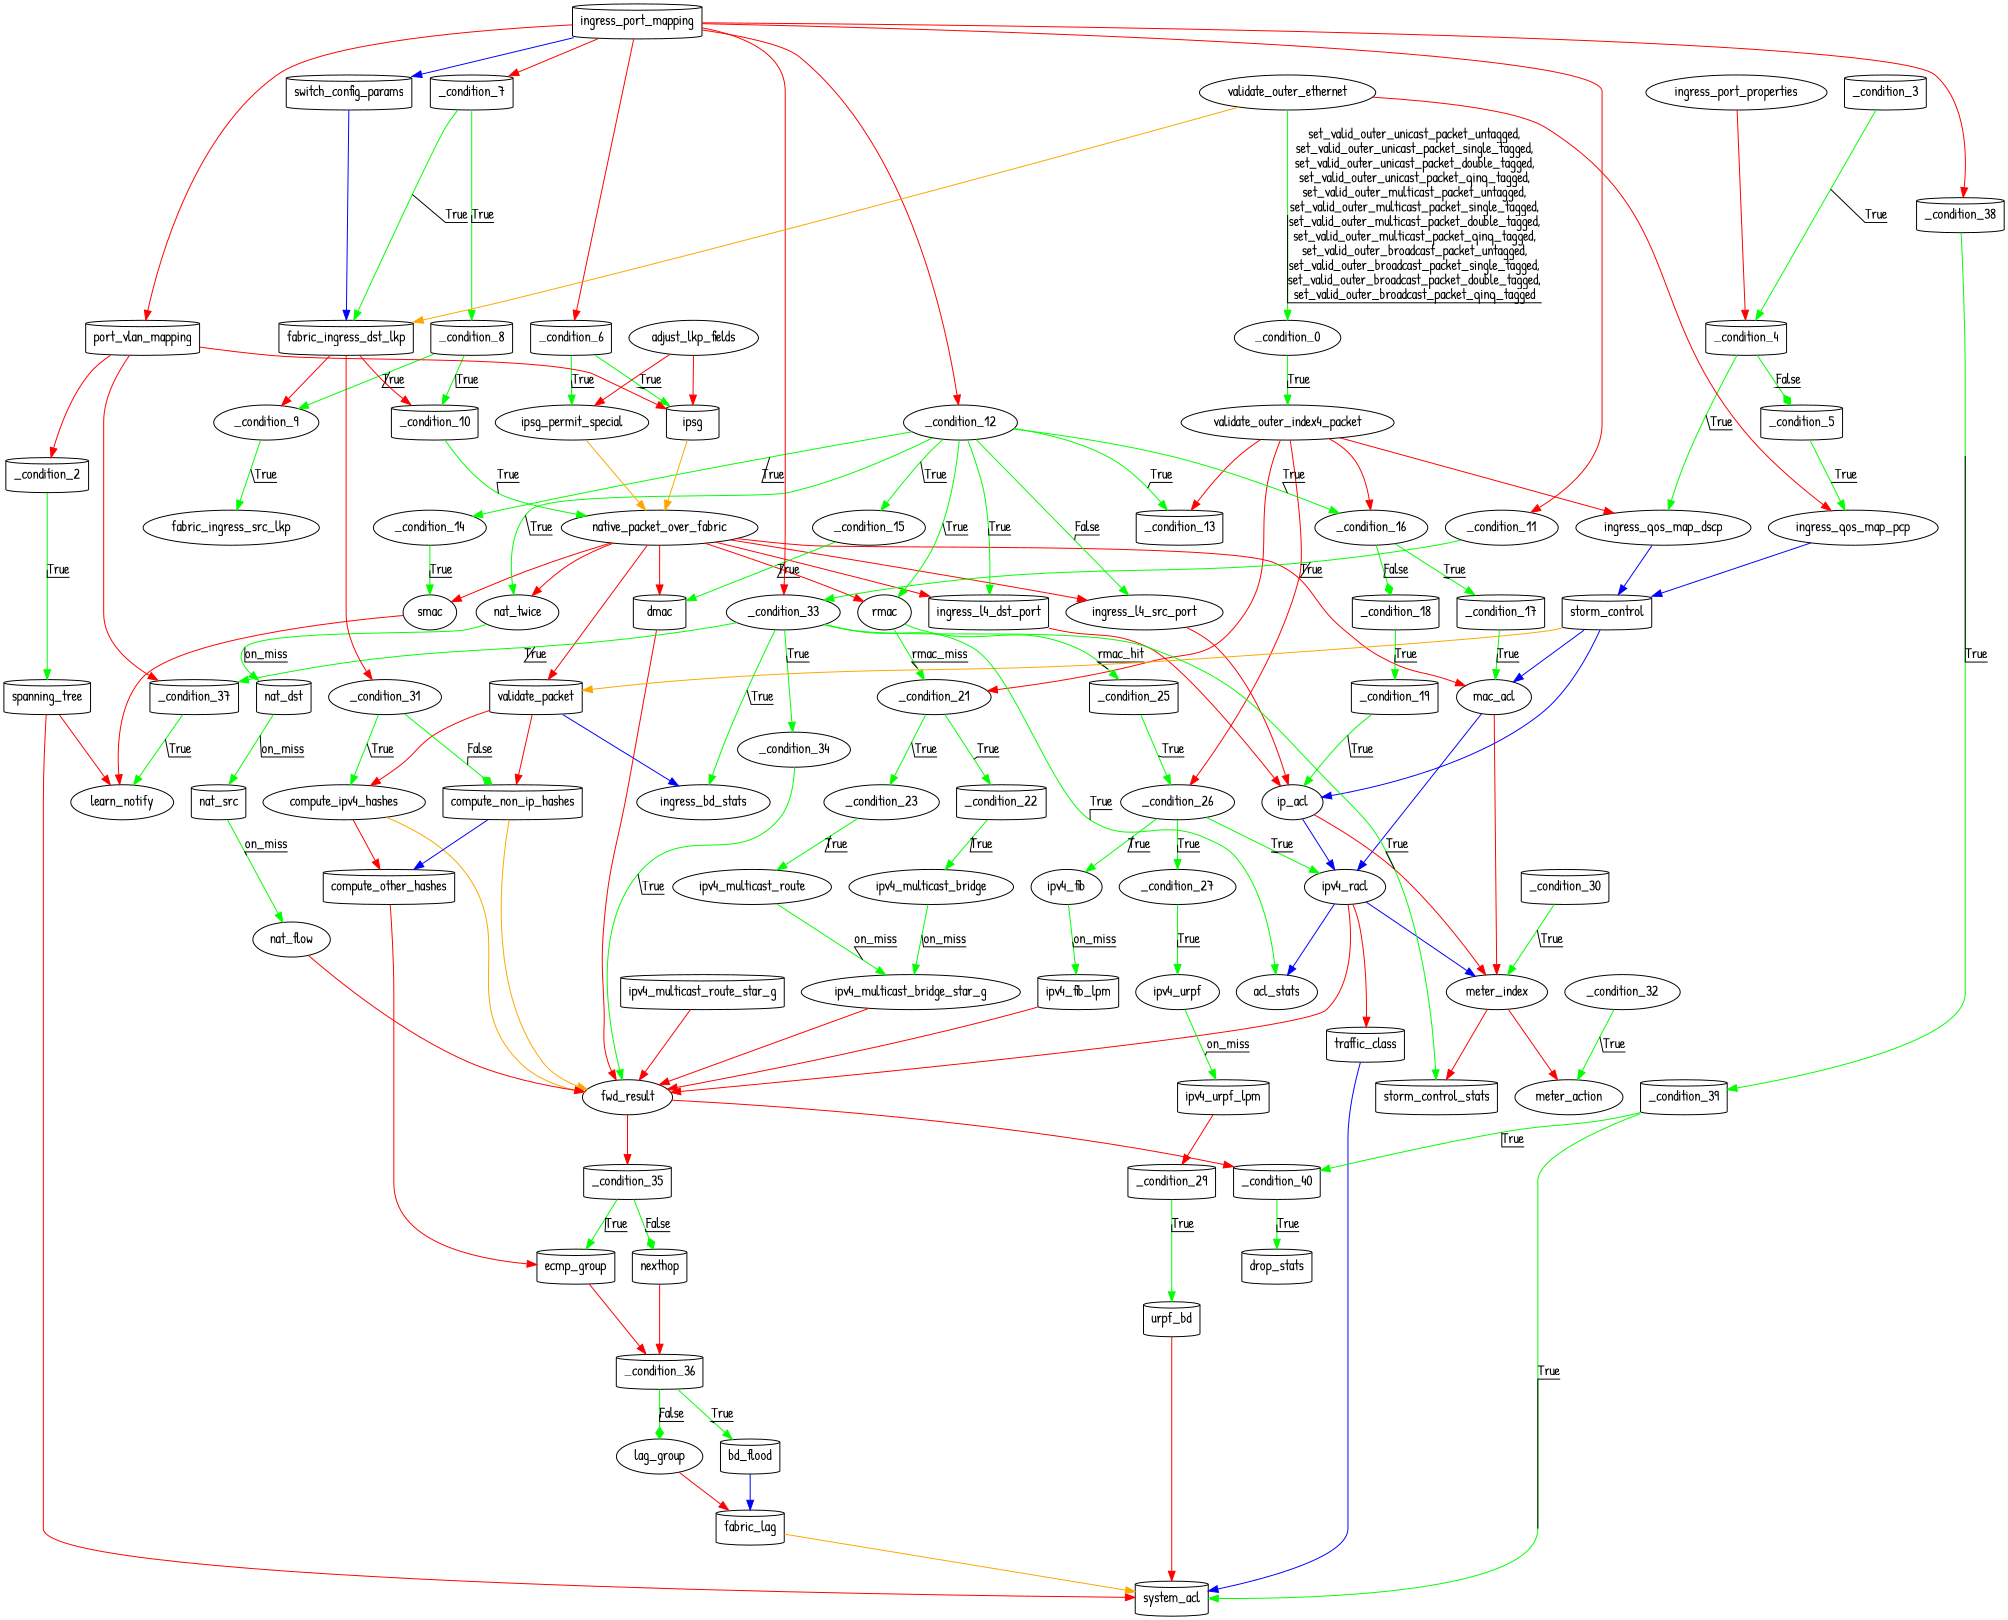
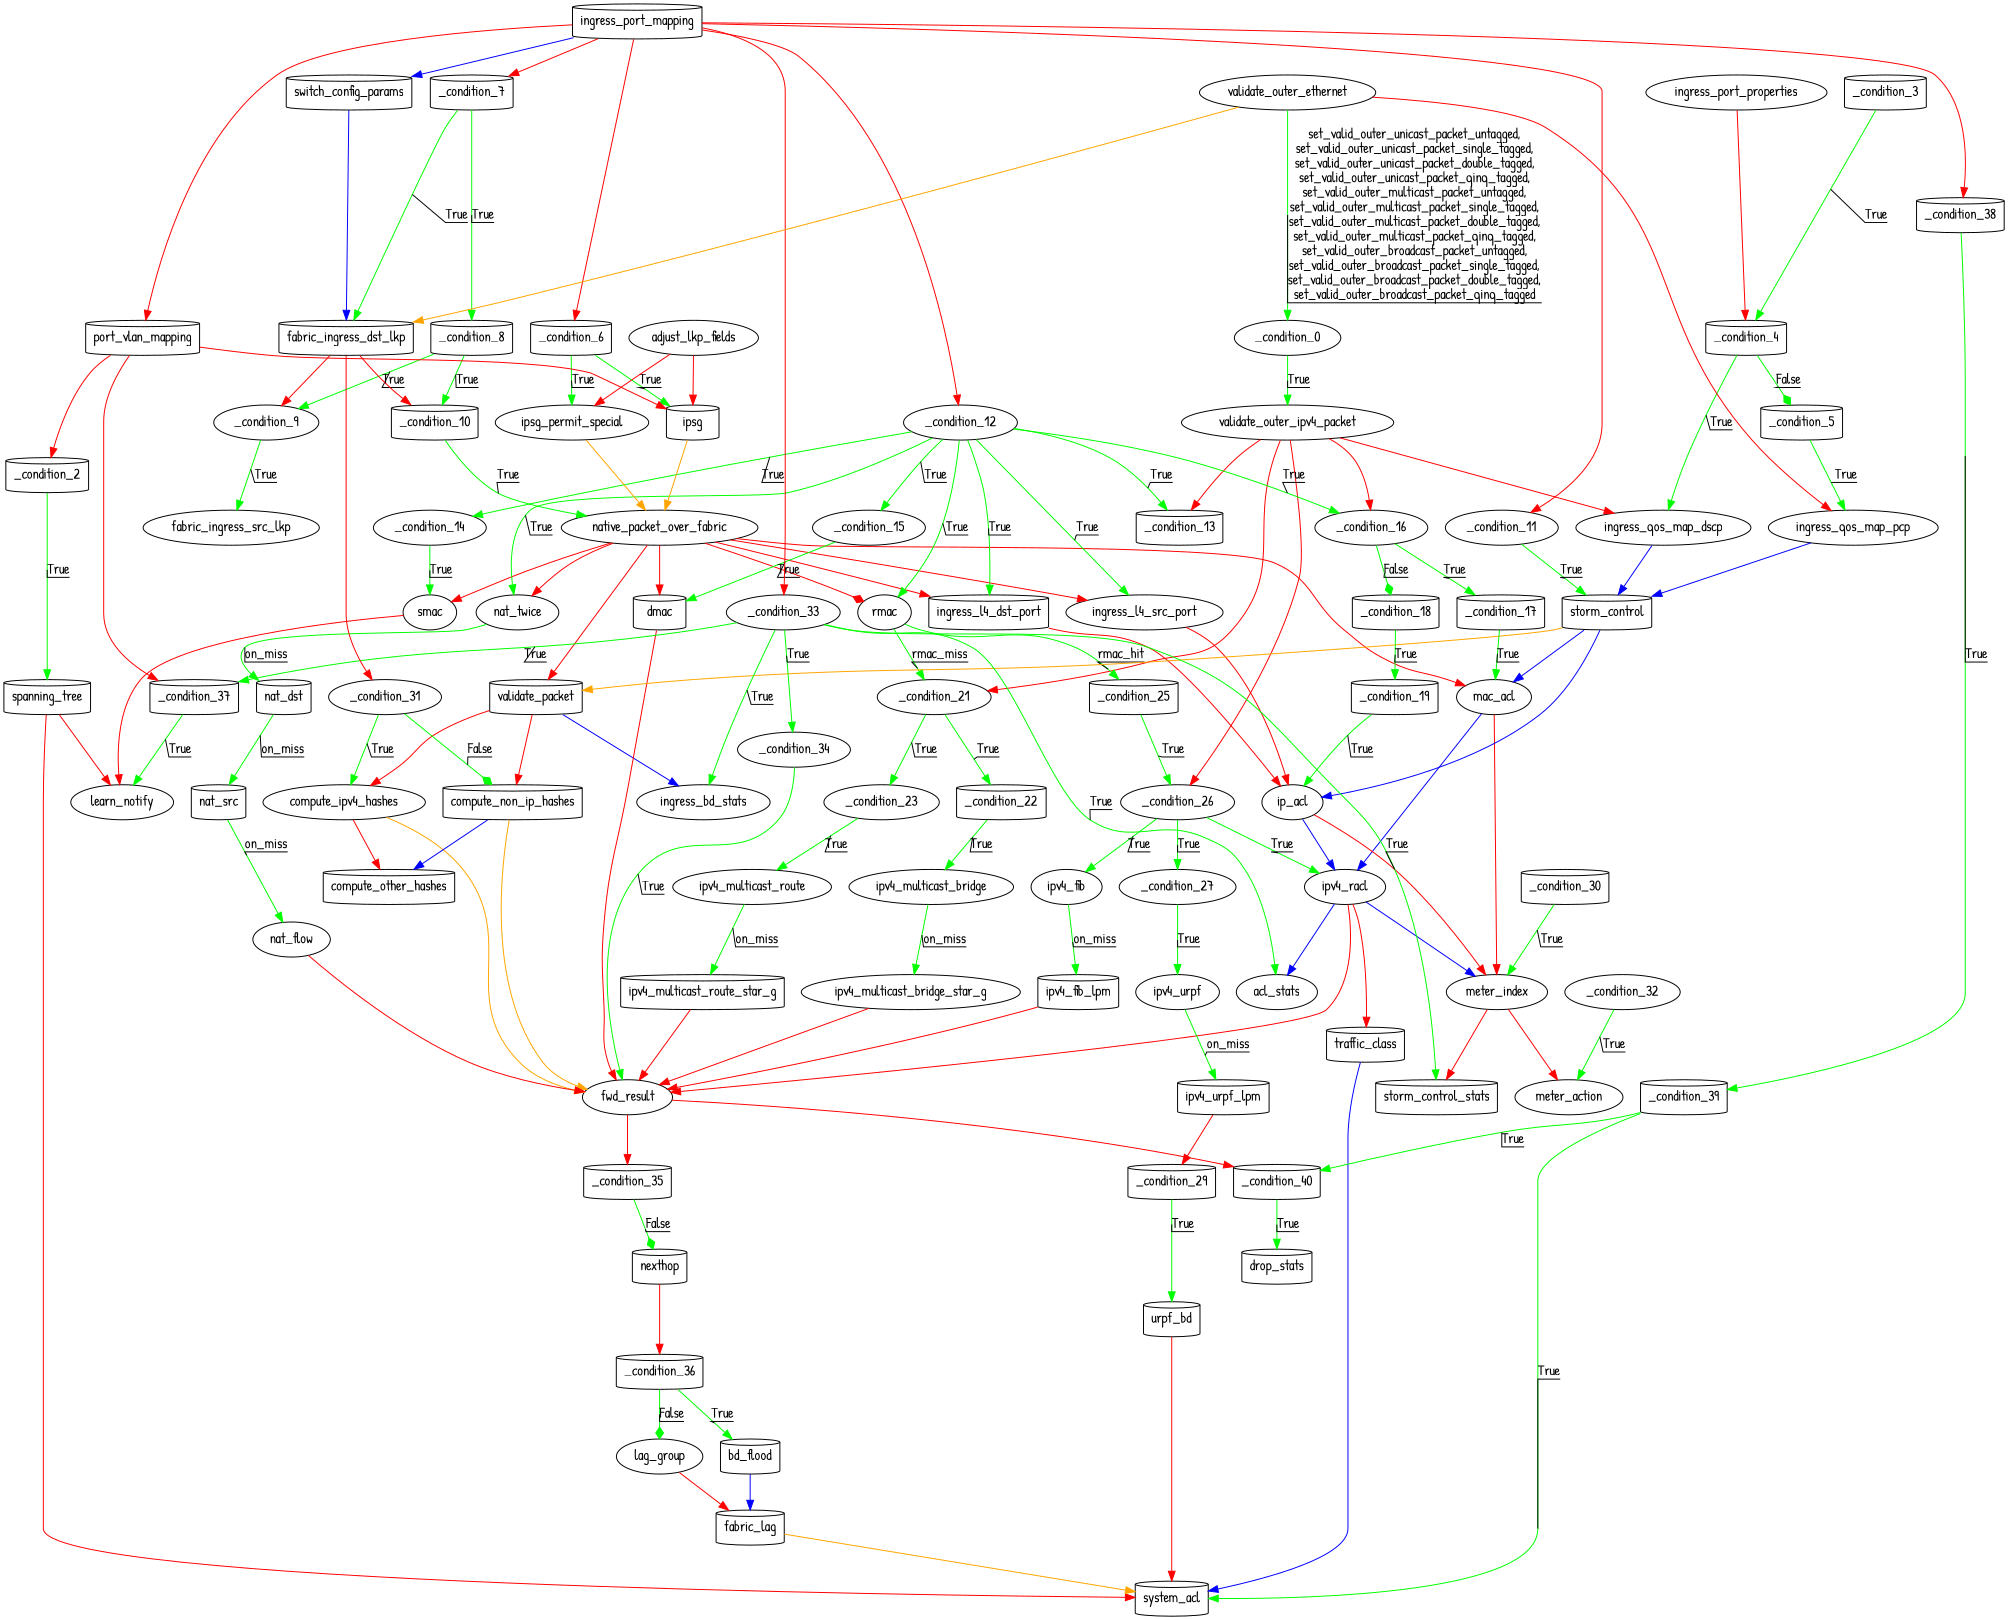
(1288, 423) -> (1288, 423)
(1088, 528) -> (1088, 528)
(1148, 570) -> (1550, 566)
(792, 573) -> (792, 573)
(827, 937) -> (729, 935)
(576, 1267) -> none
